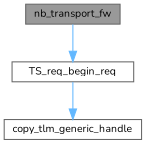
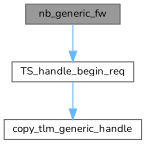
(73, 14) -> (73, 14)
(73, 72) -> (73, 72)
